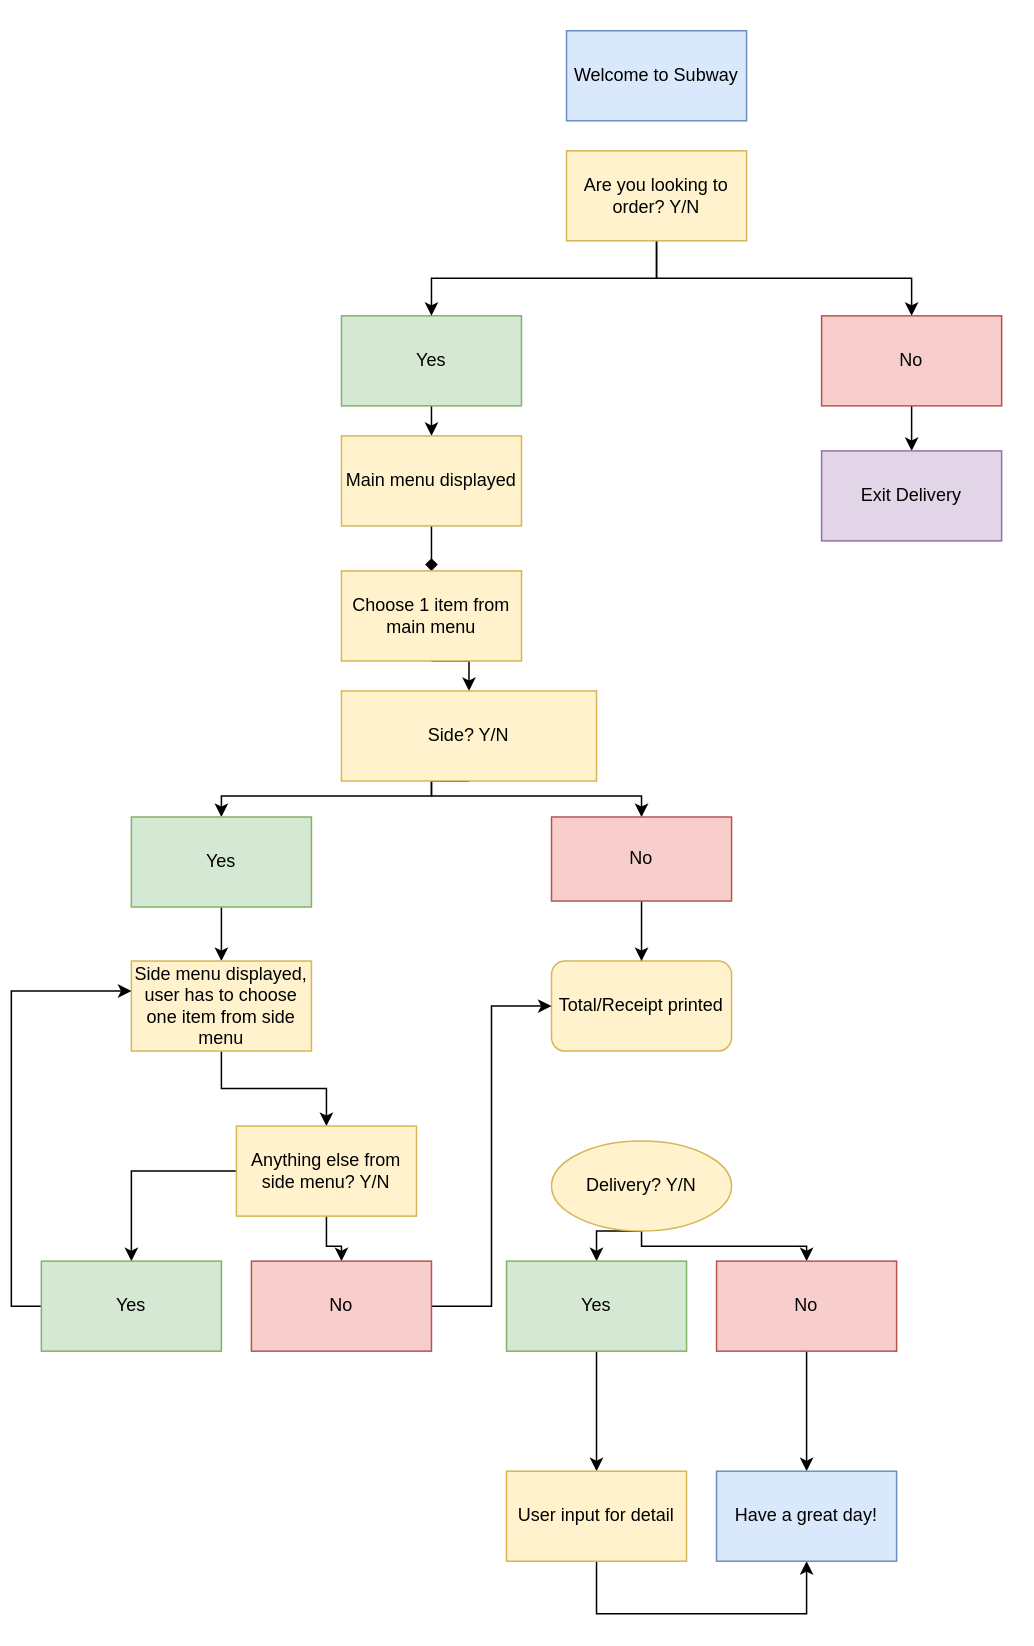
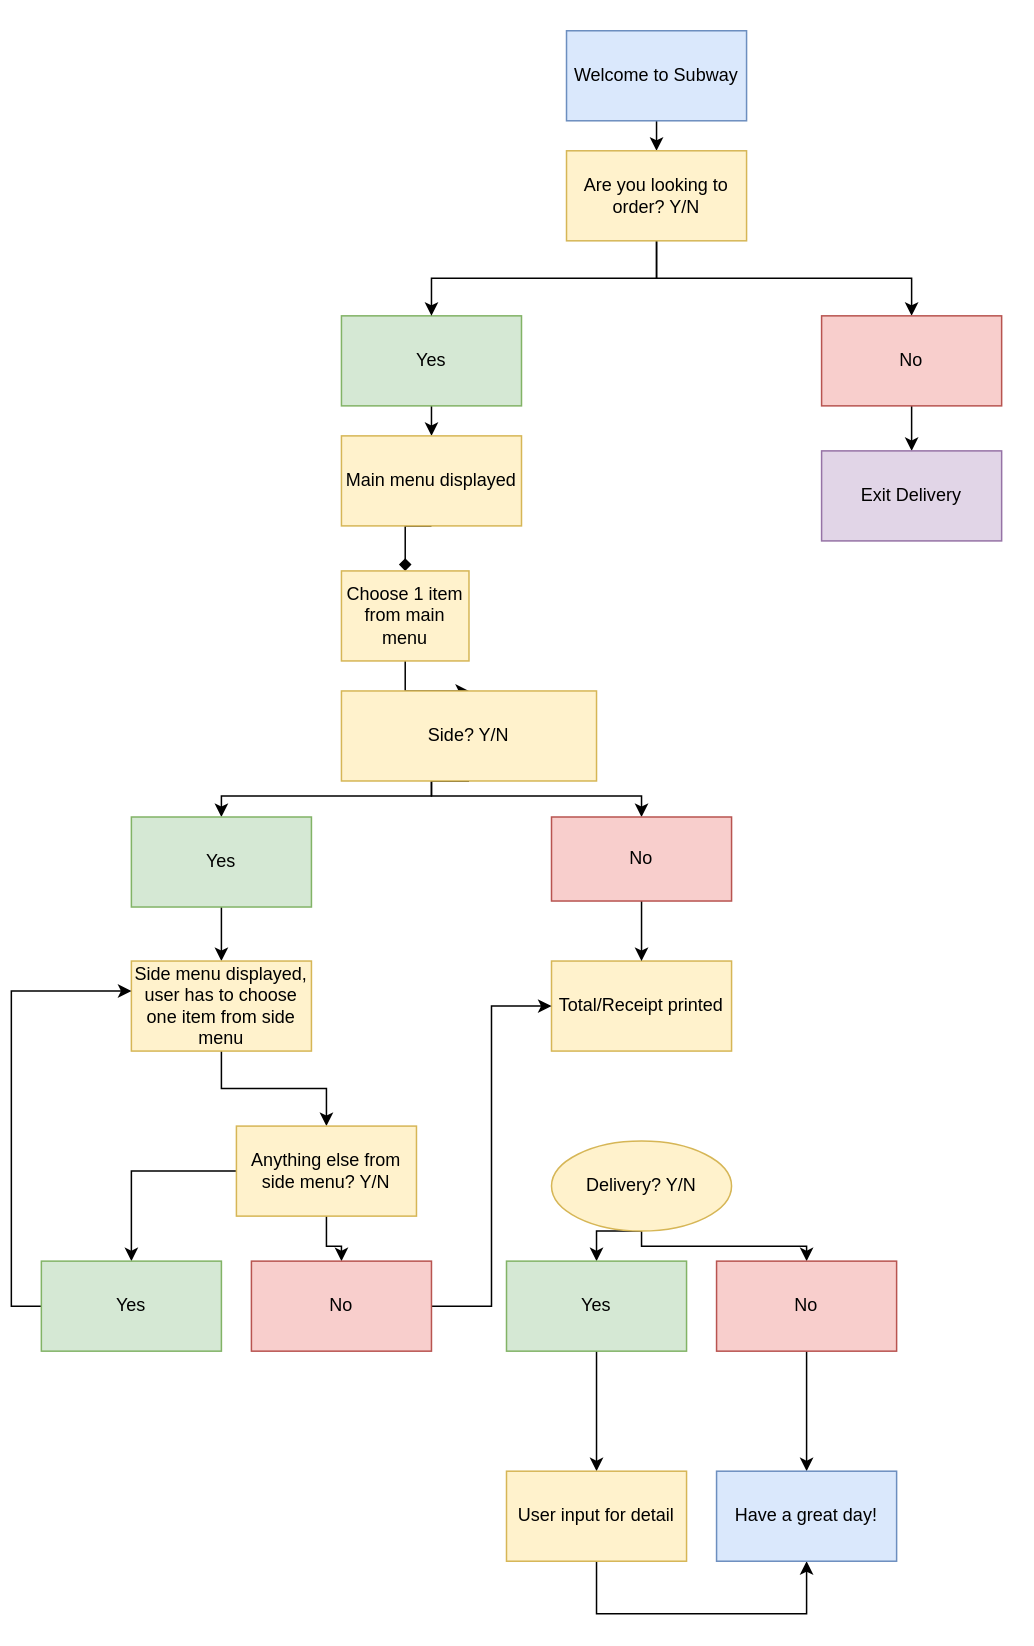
none -> (656, 131)
(431, 616) -> (405, 616)
(641, 1006) -> (641, 1006)
